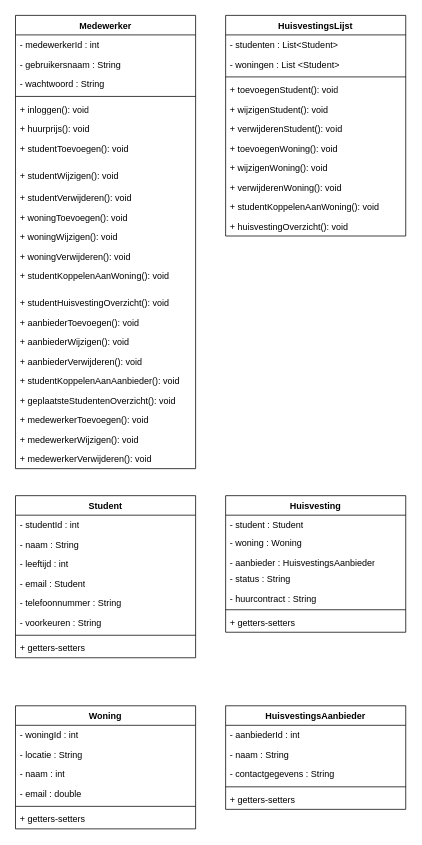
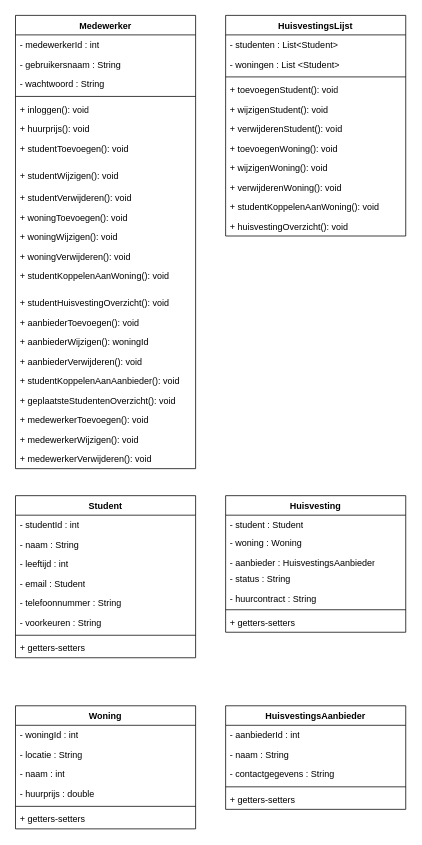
(81, 343) -> (91, 343)
(53, 794) -> (64, 794)
